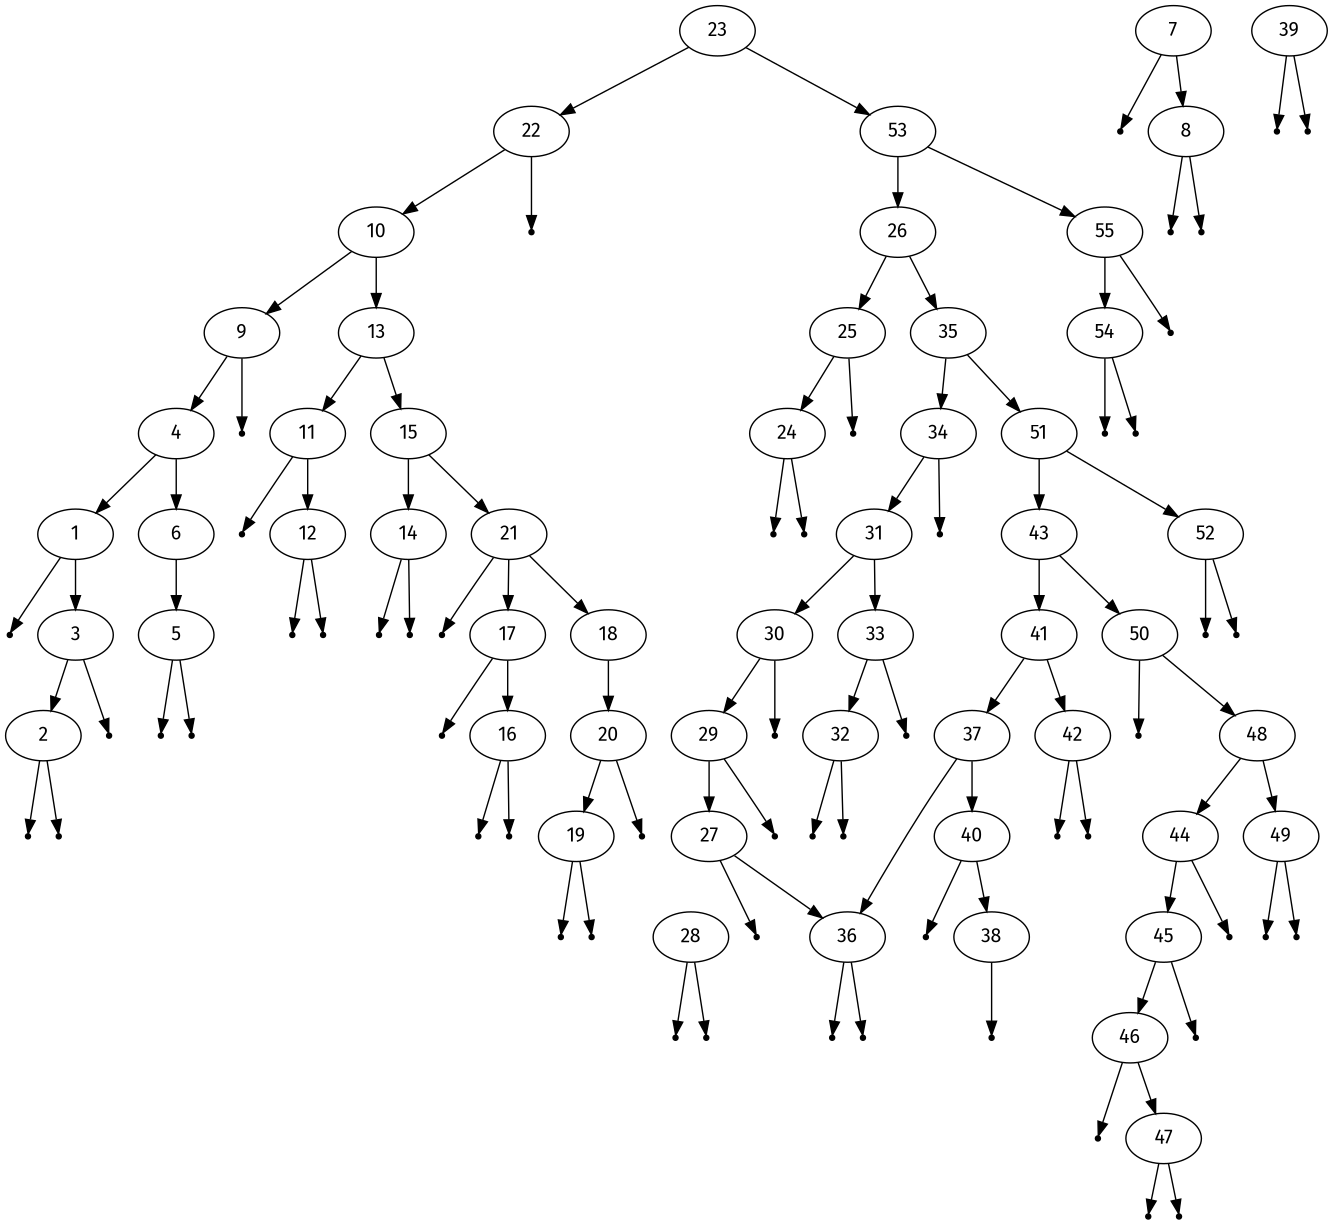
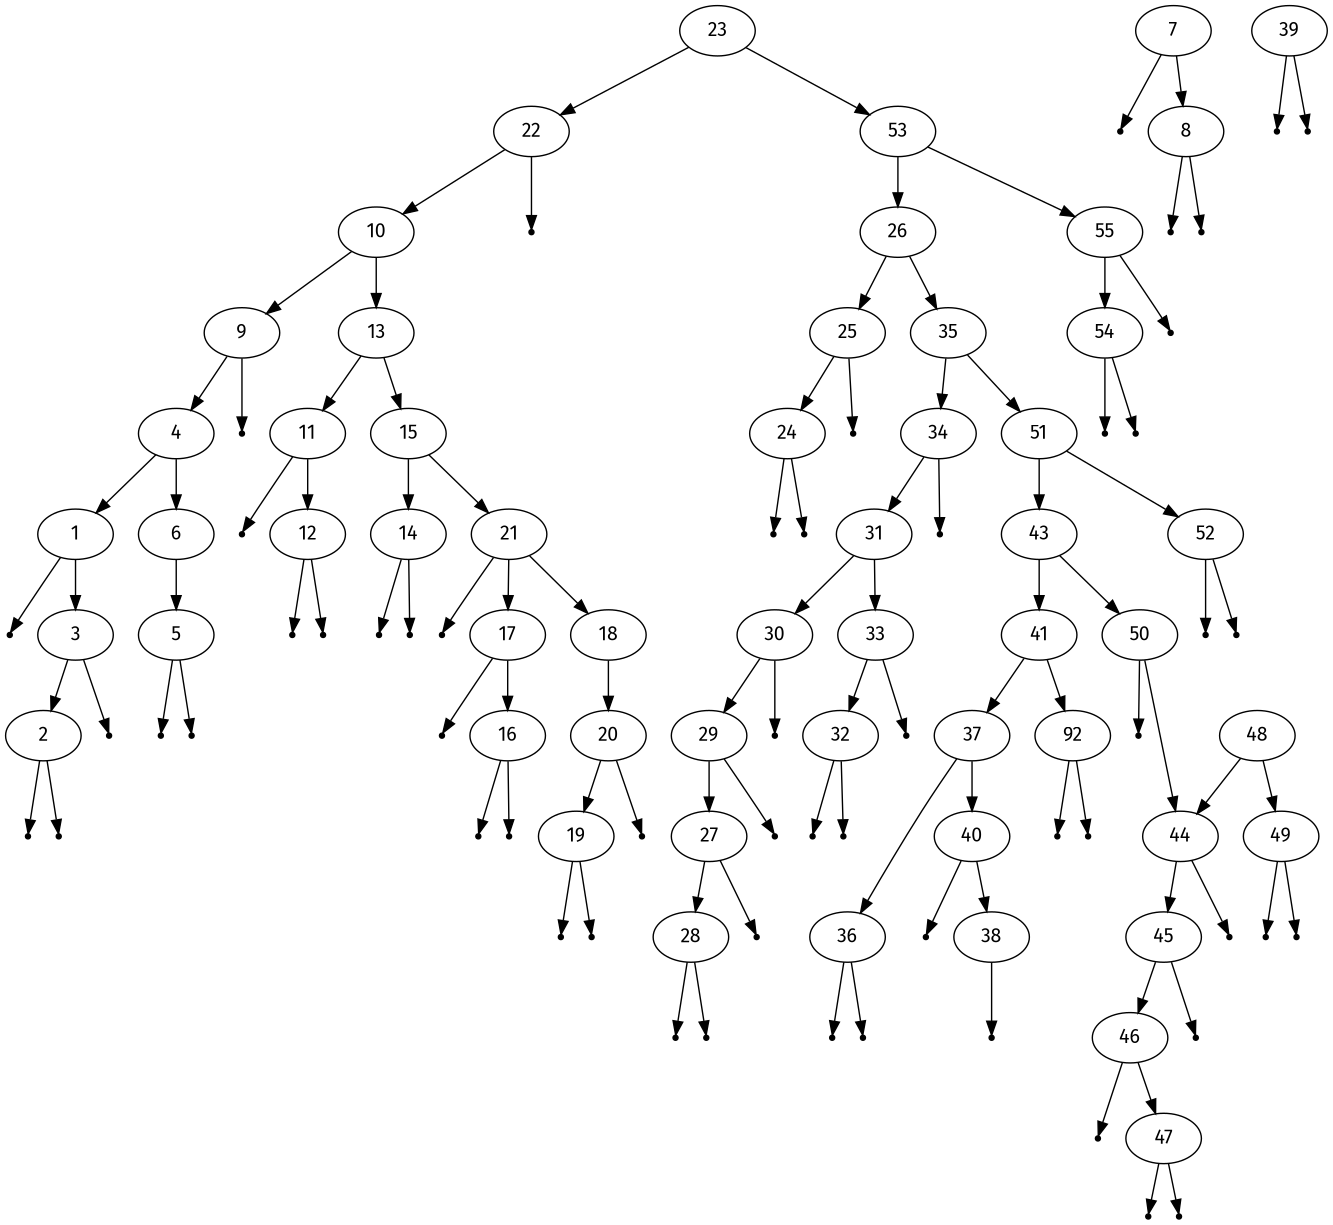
(1193, 681) -> (1159, 729)
(1073, 736) -> (1073, 736)
(772, 883) -> (701, 879)
